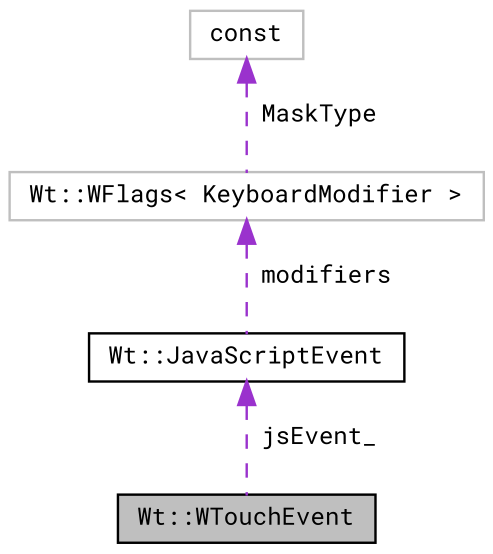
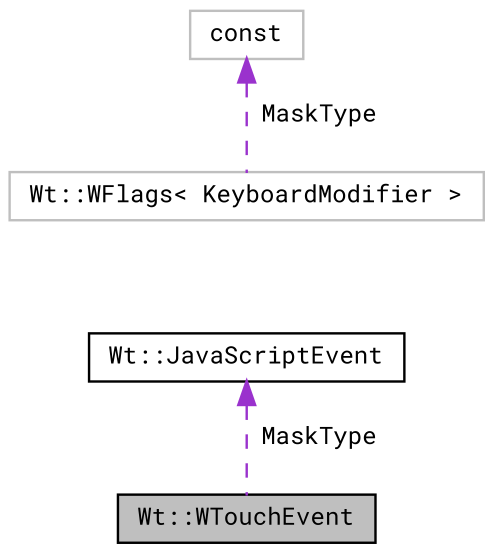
(247, 289) -> none
(313, 438) -> (313, 438)
